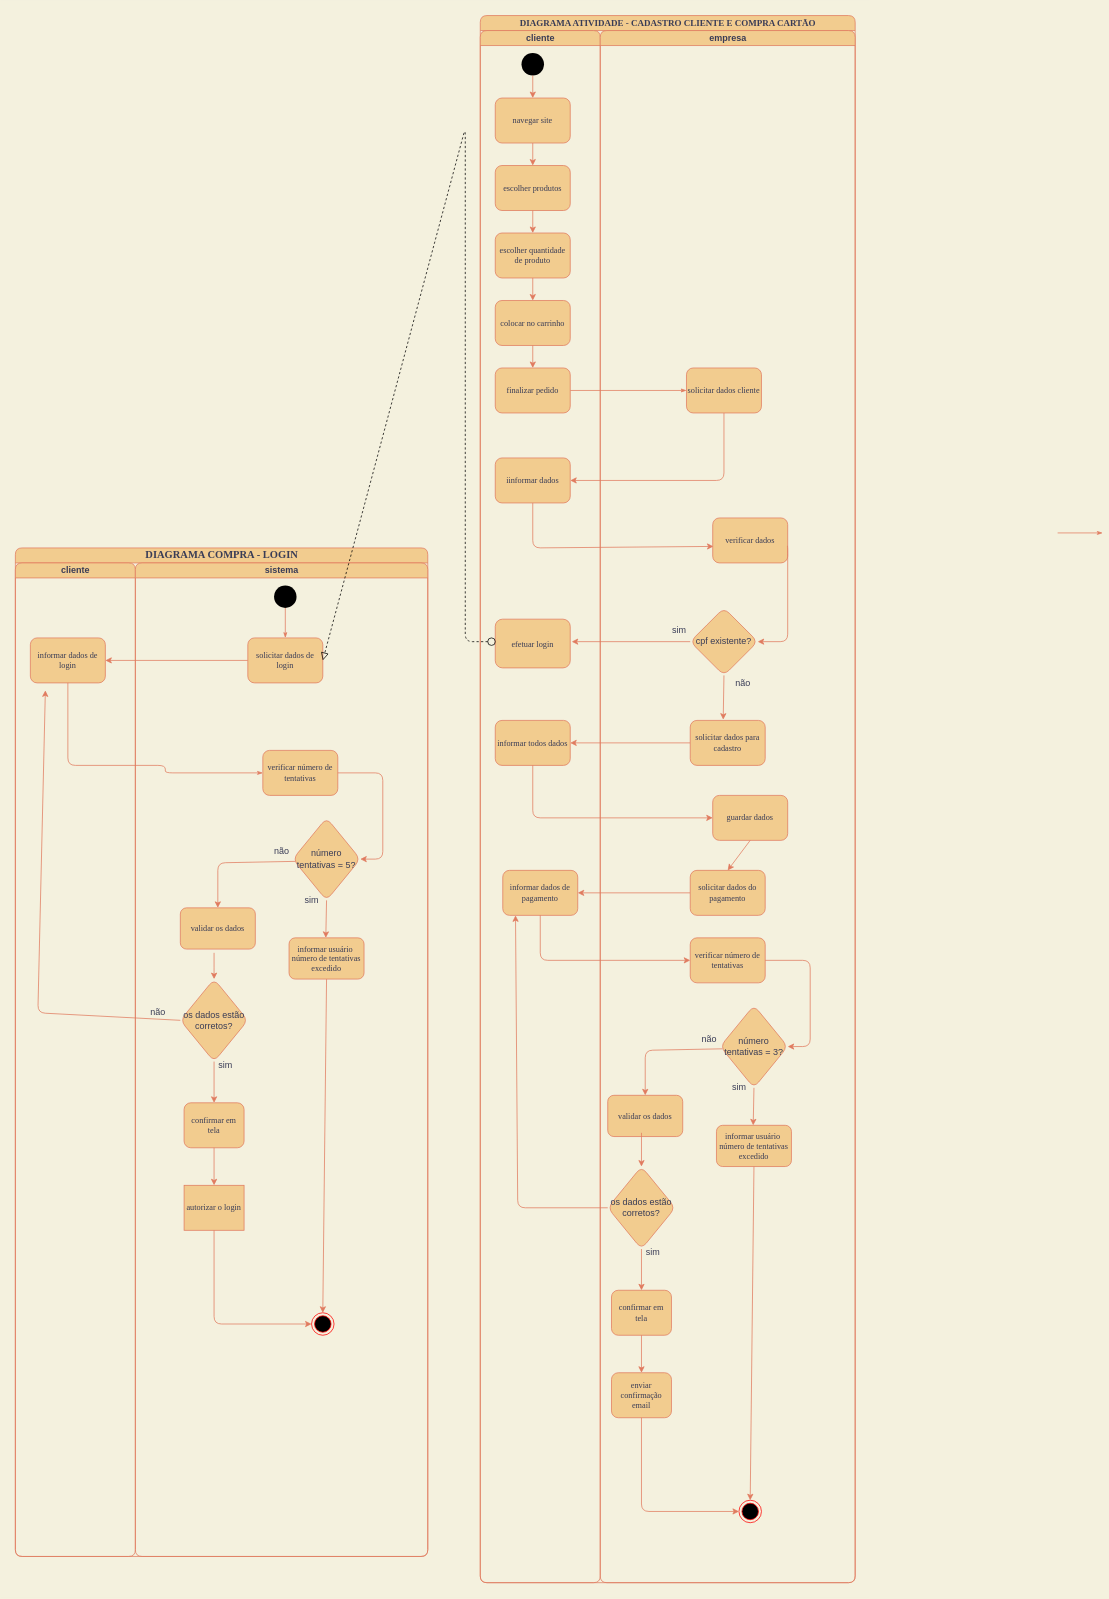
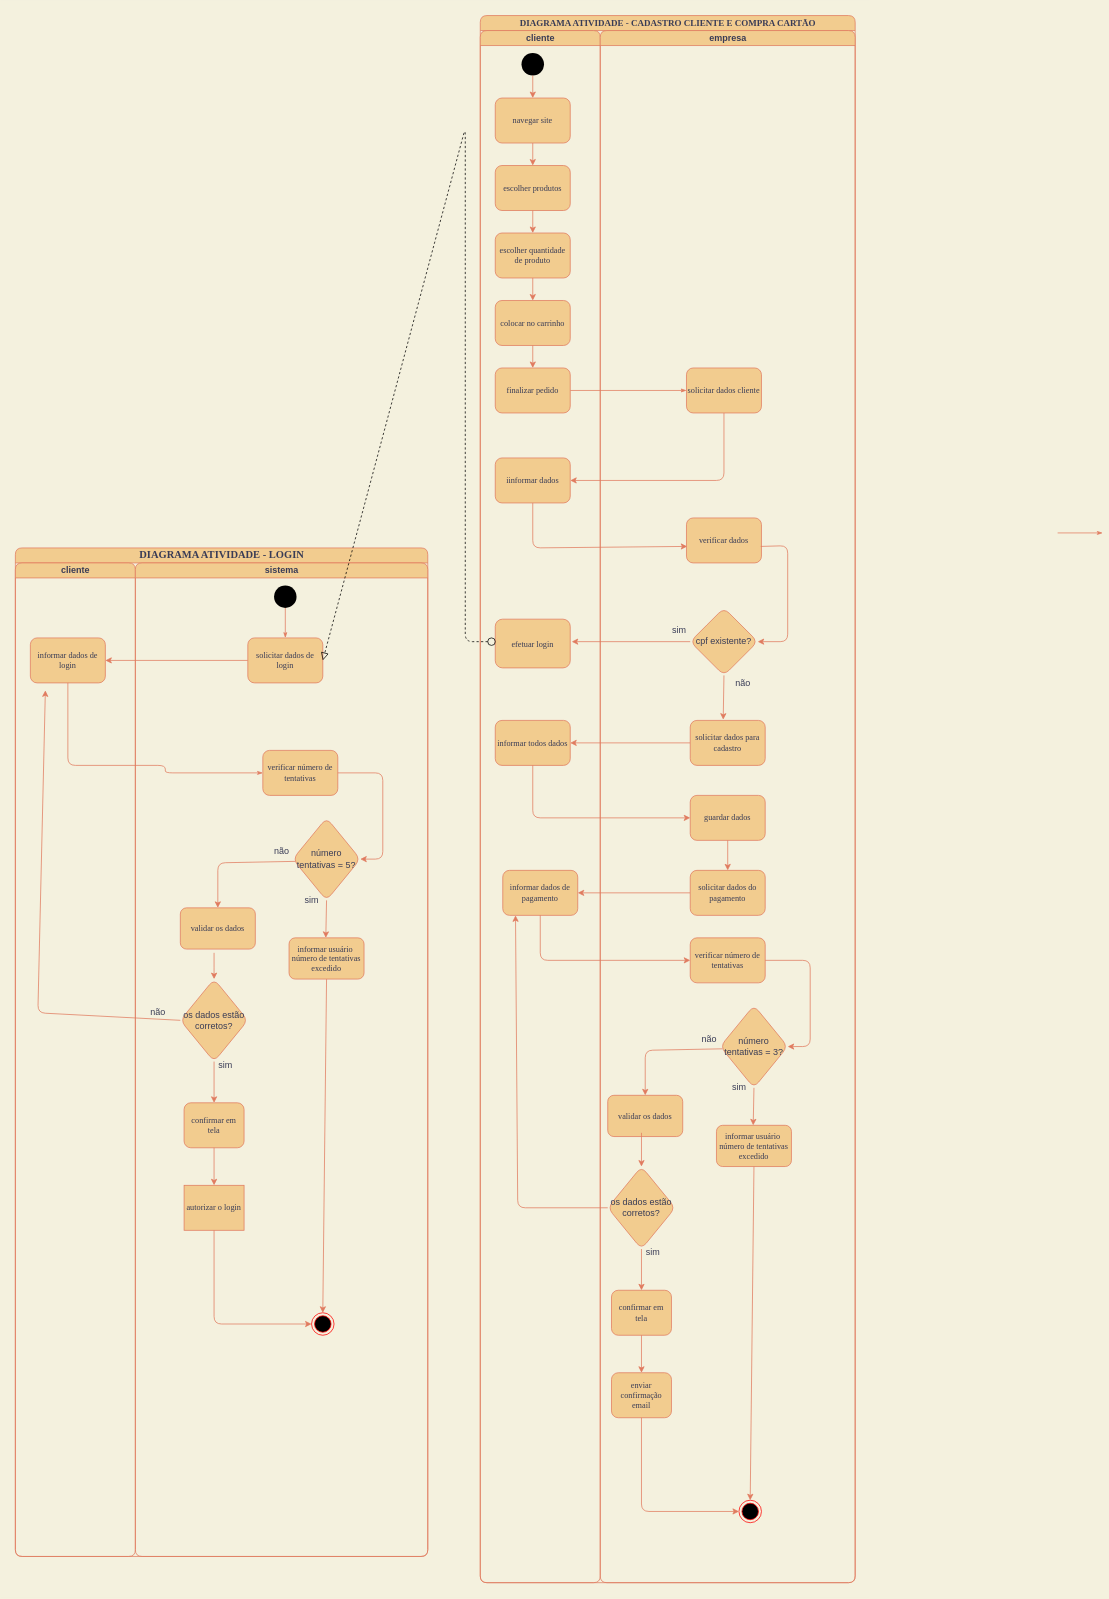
(750, 540) -> (724, 540)
(222, 555) -> (222, 555)
(750, 818) -> (728, 818)
